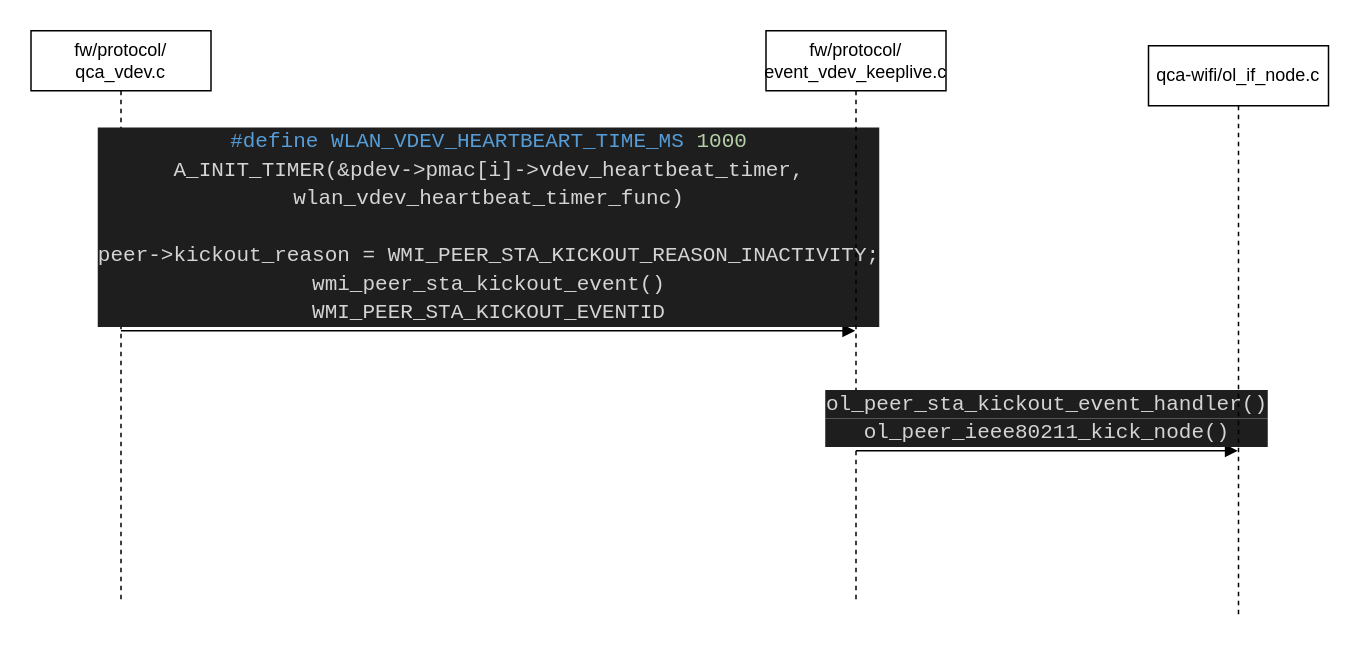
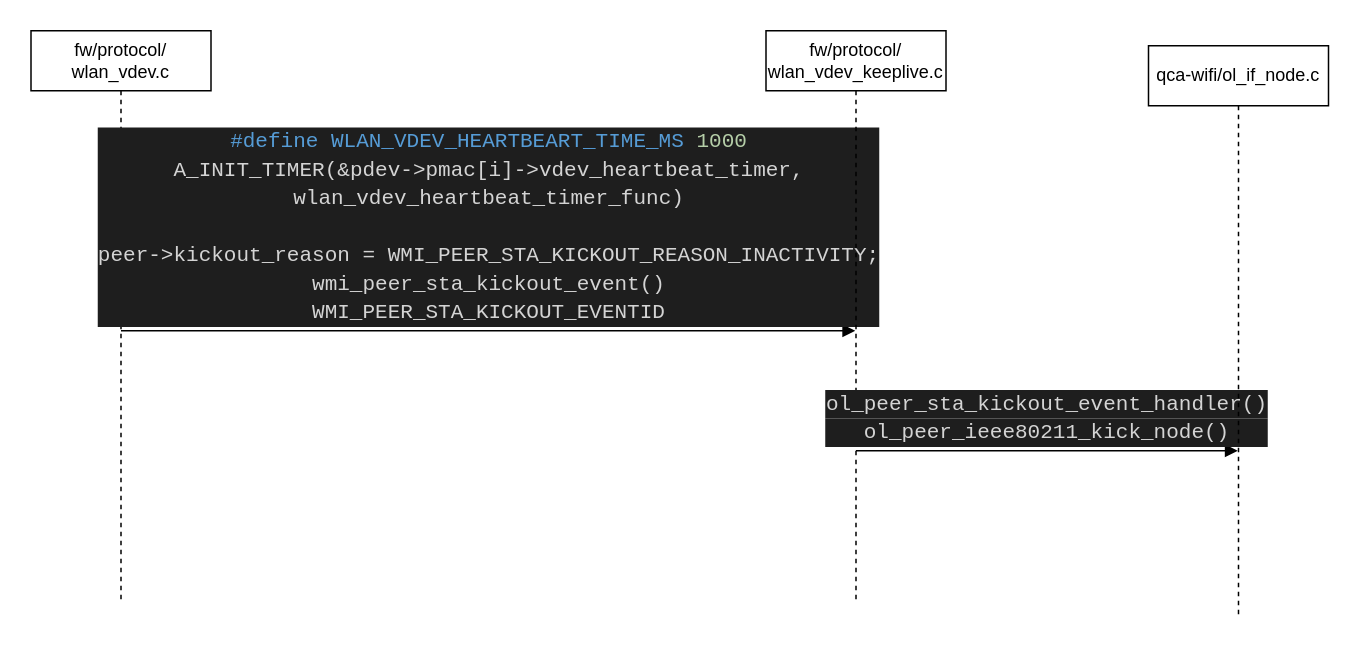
(121, 61) -> (121, 61)
(856, 61) -> (856, 61)
